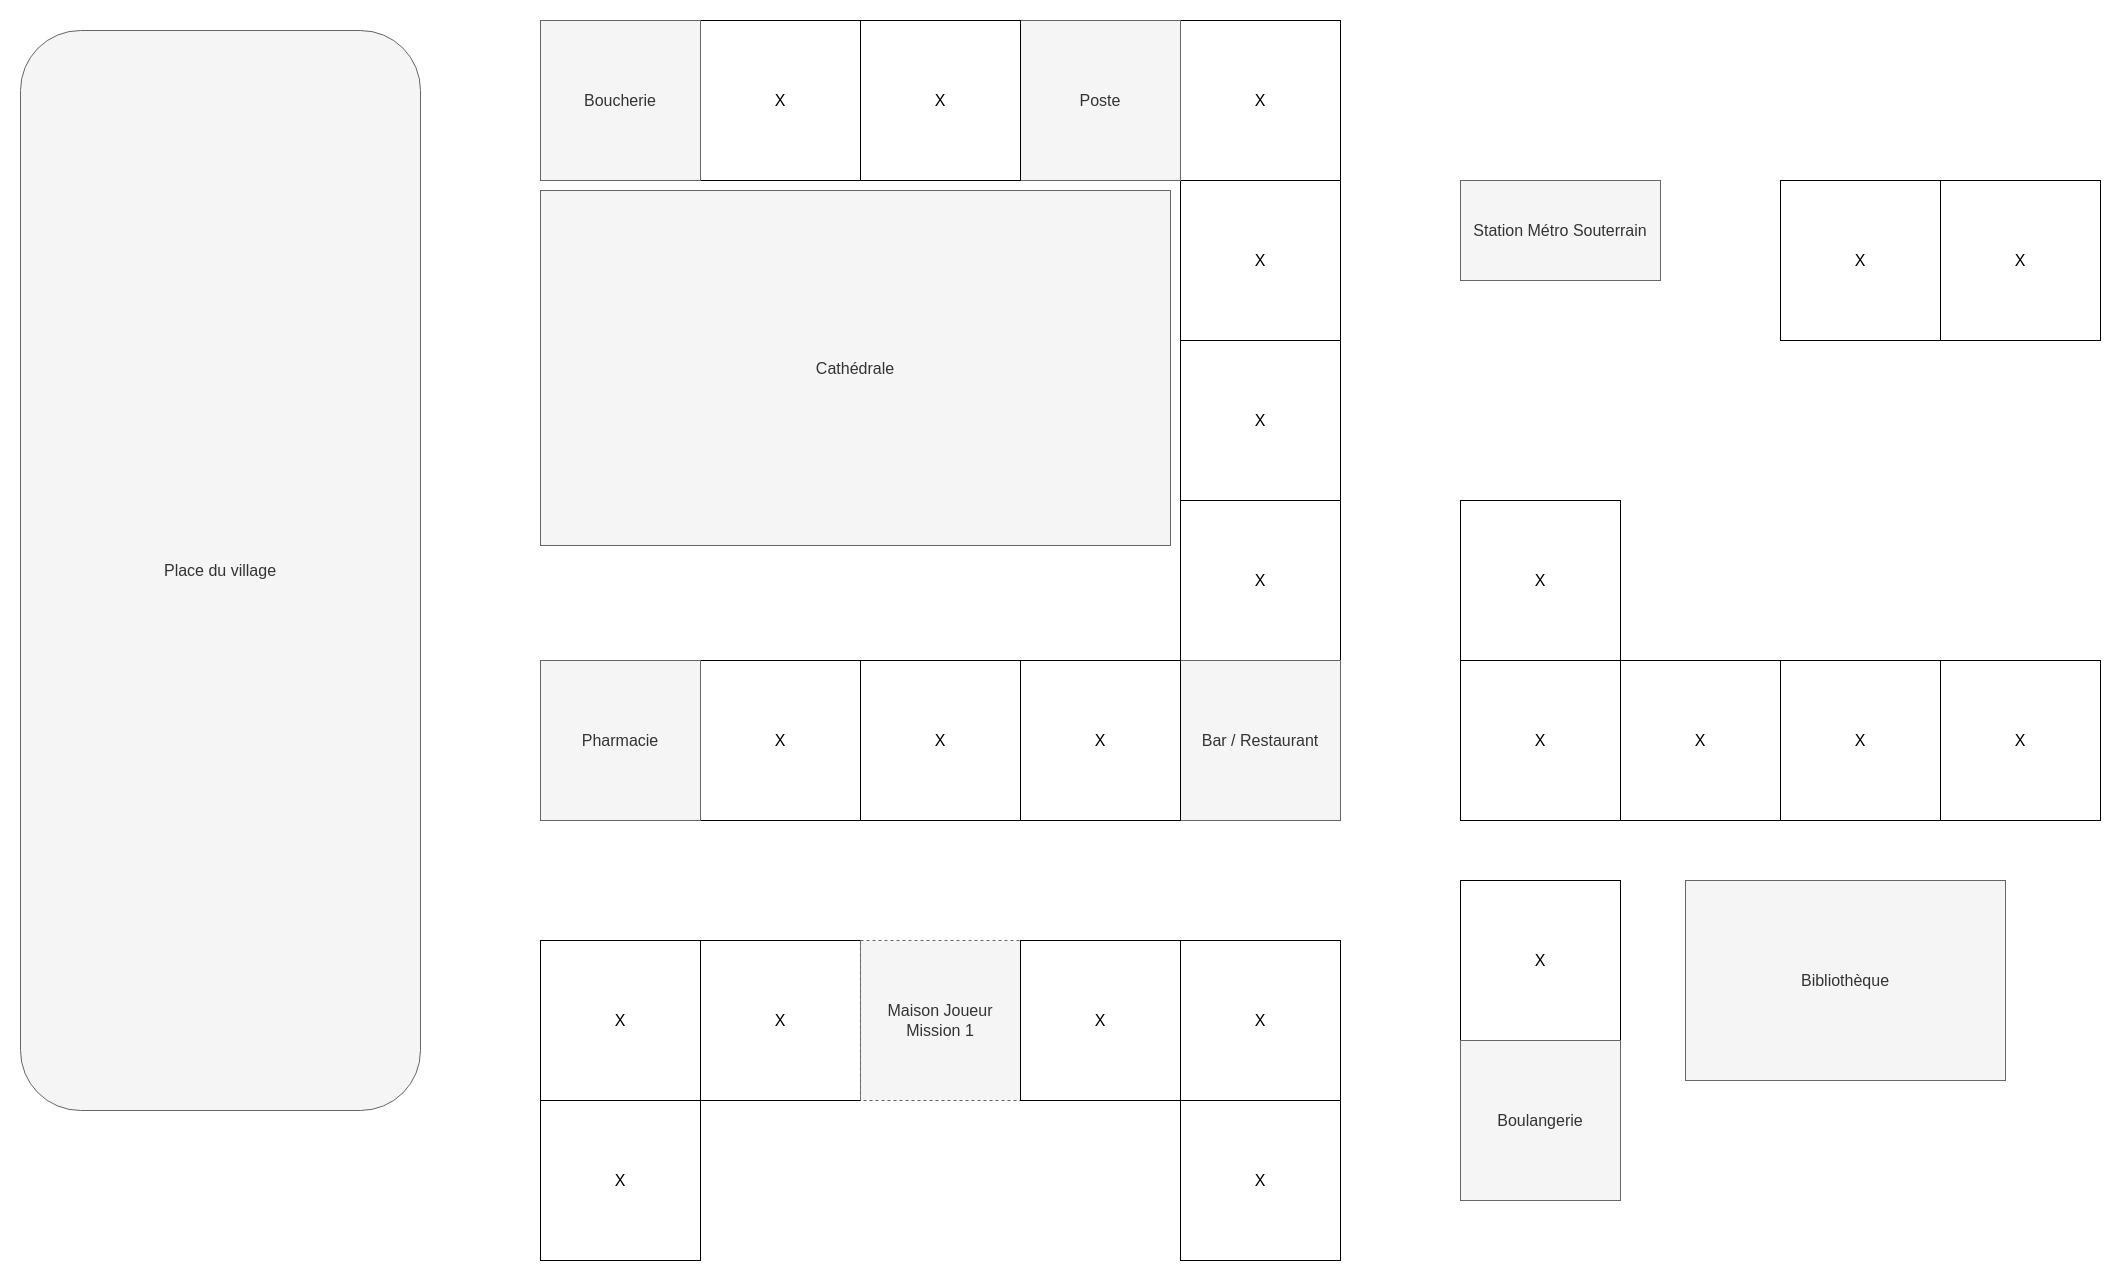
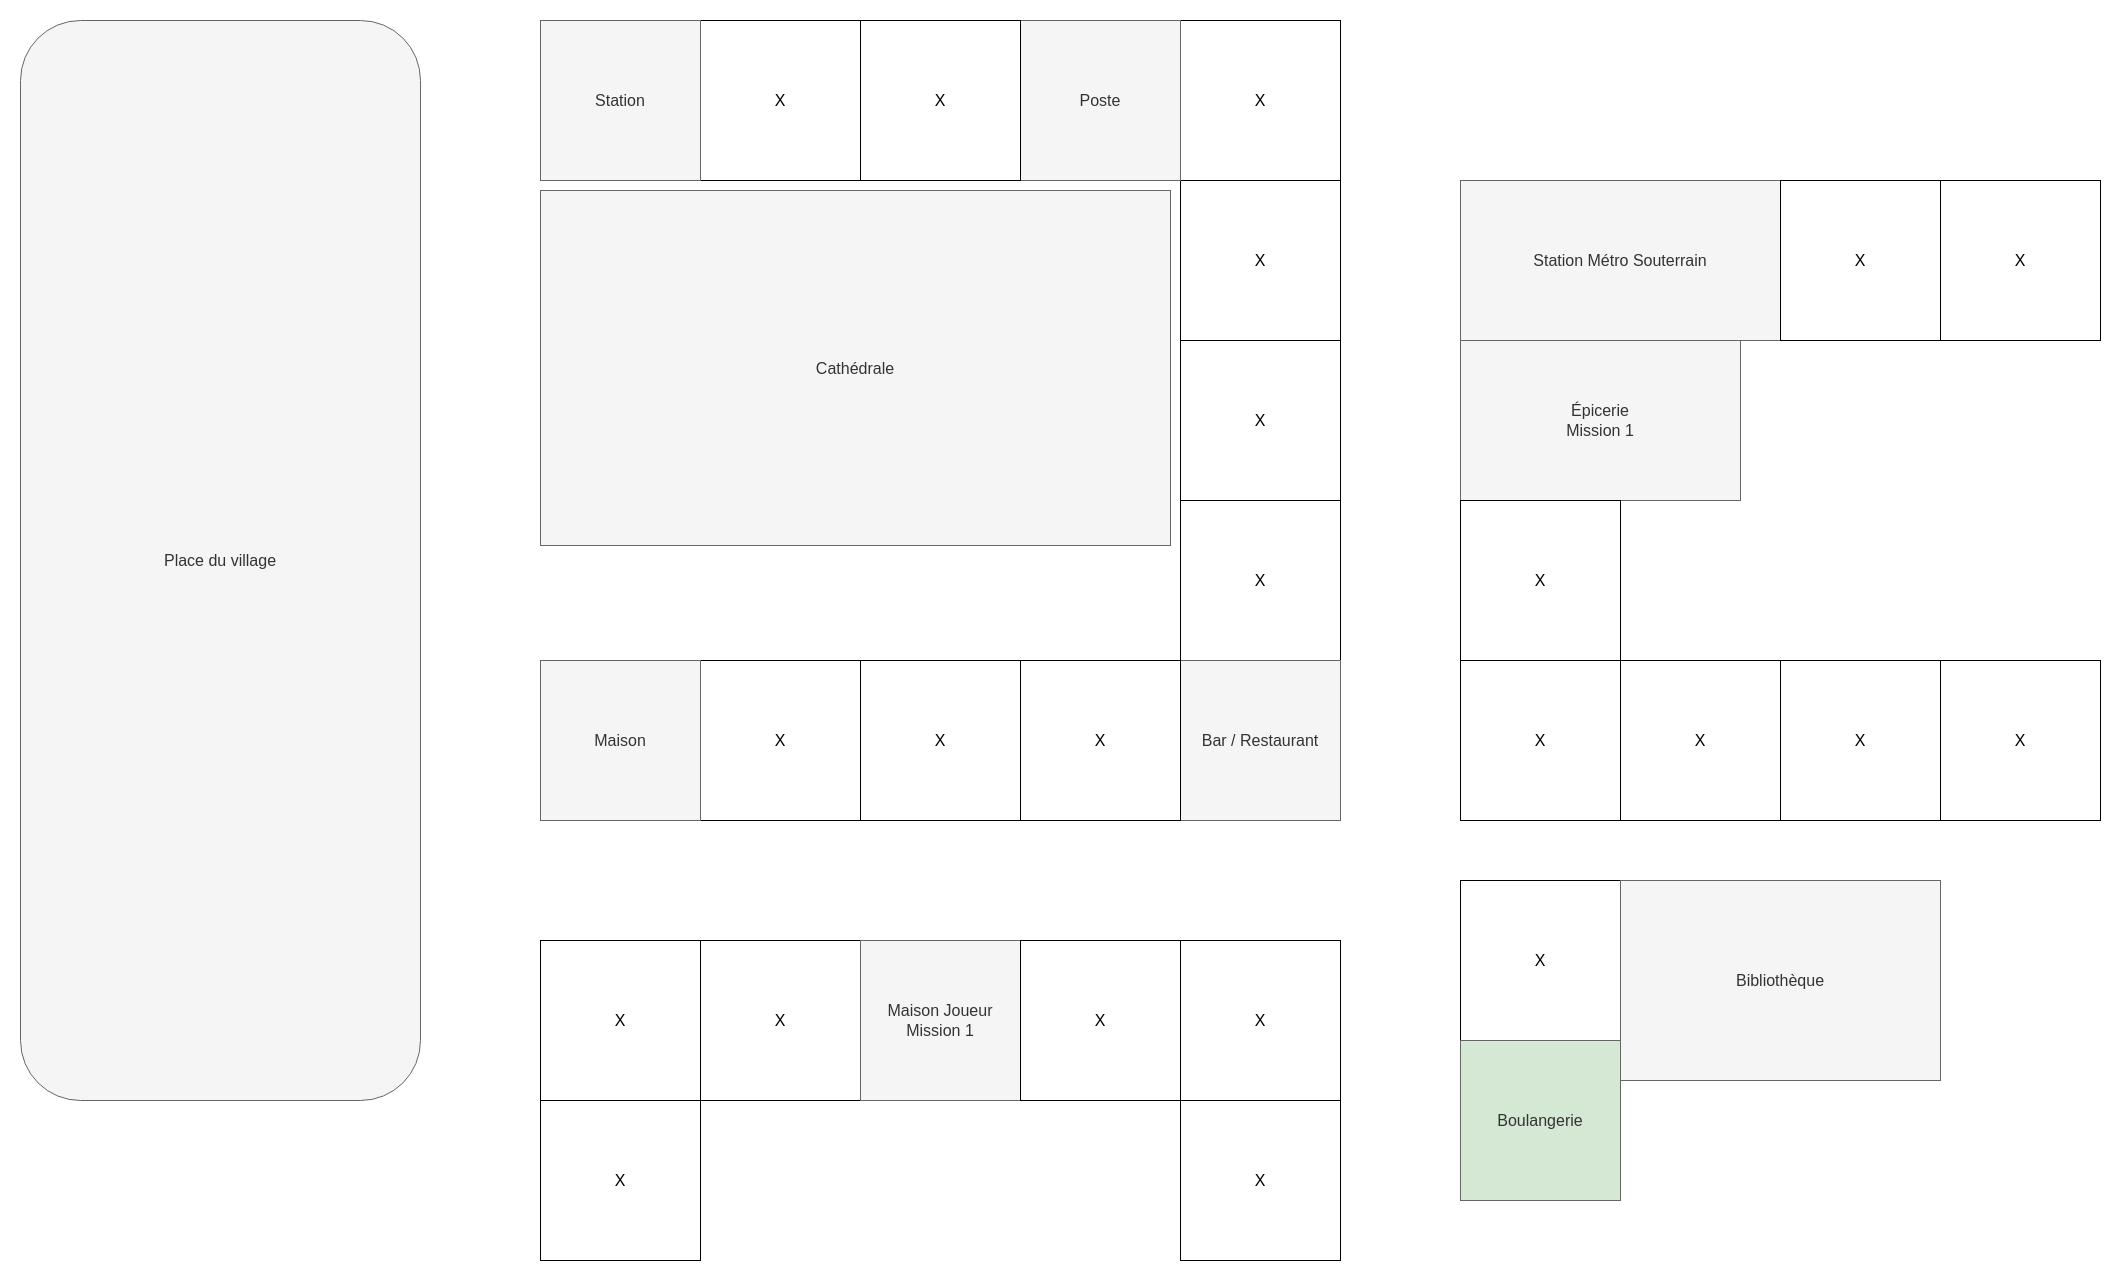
(621, 101) -> (621, 101)
(1561, 231) -> (1621, 261)
none -> (1601, 421)
(221, 571) -> (221, 561)
(621, 741) -> (621, 741)
(1846, 981) -> (1781, 981)
(941, 1021) -> (941, 1021)
(1541, 1121) -> (1541, 1121)
